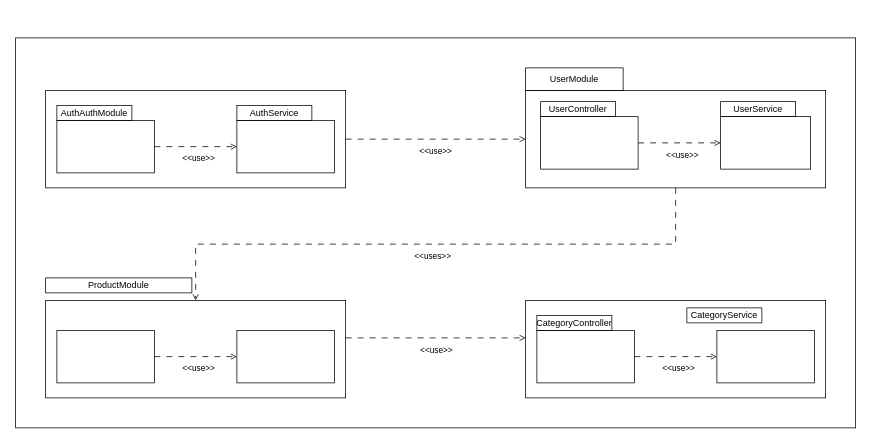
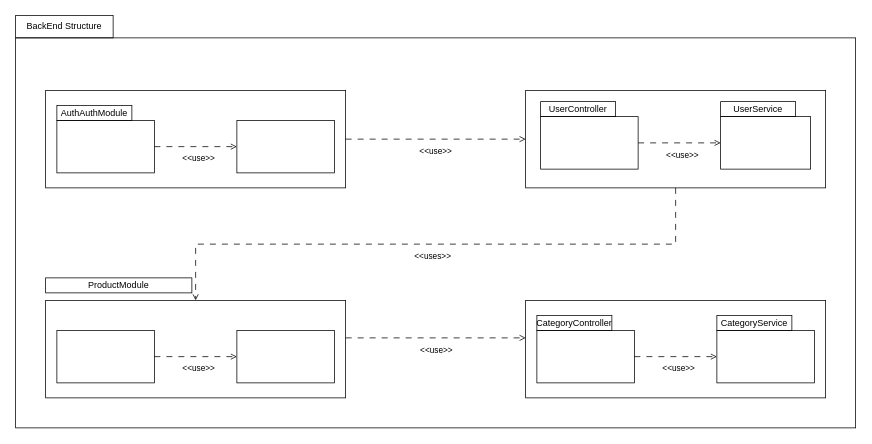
none -> (64, 27)
(574, 79) -> none
(274, 113) -> none
(724, 315) -> (754, 323)
